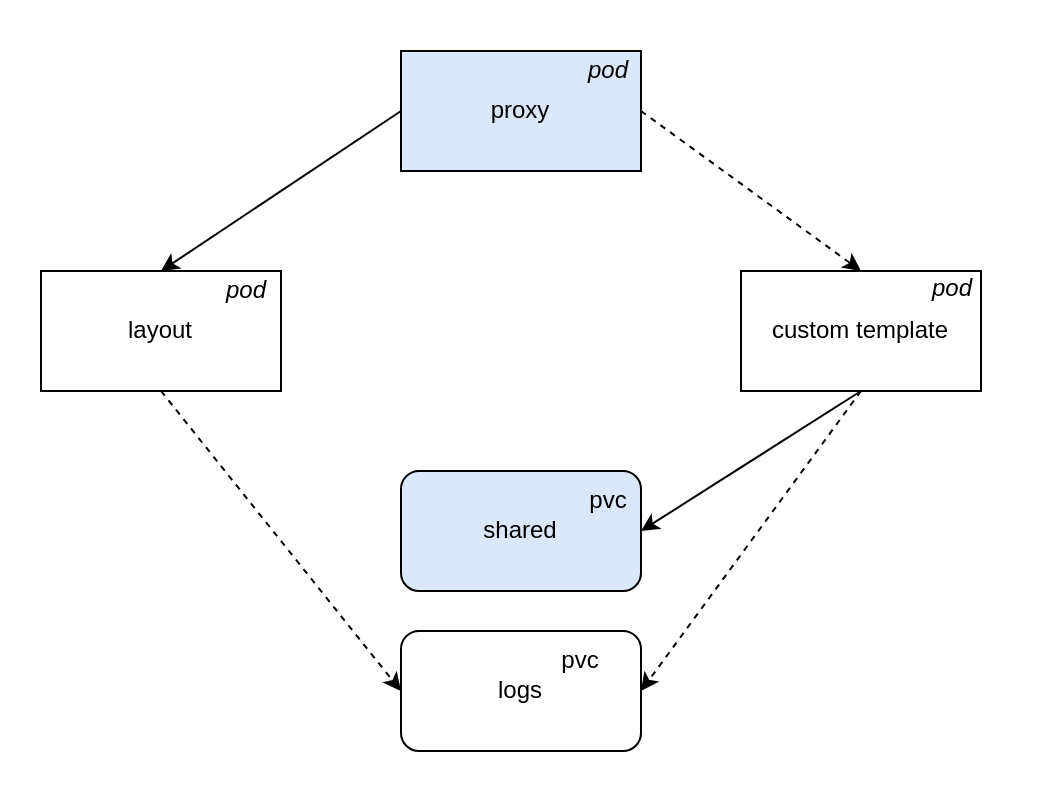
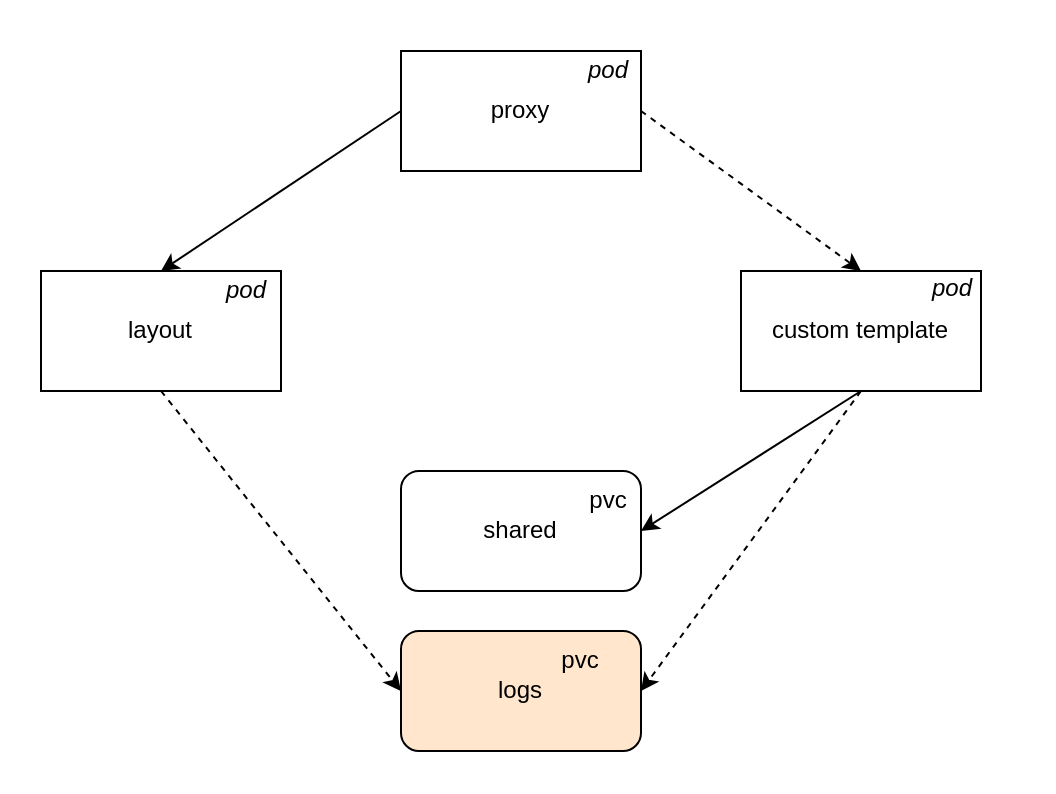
(521, 111) -> (521, 111)
(521, 531) -> (521, 531)
(521, 691) -> (521, 691)
